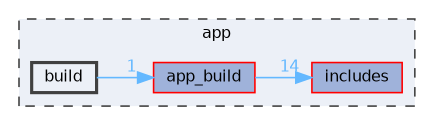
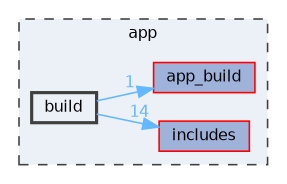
(275, 78) -> (120, 119)
